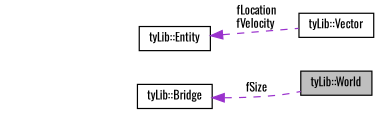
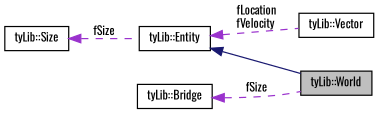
none -> (37, 39)
none -> (262, 63)
